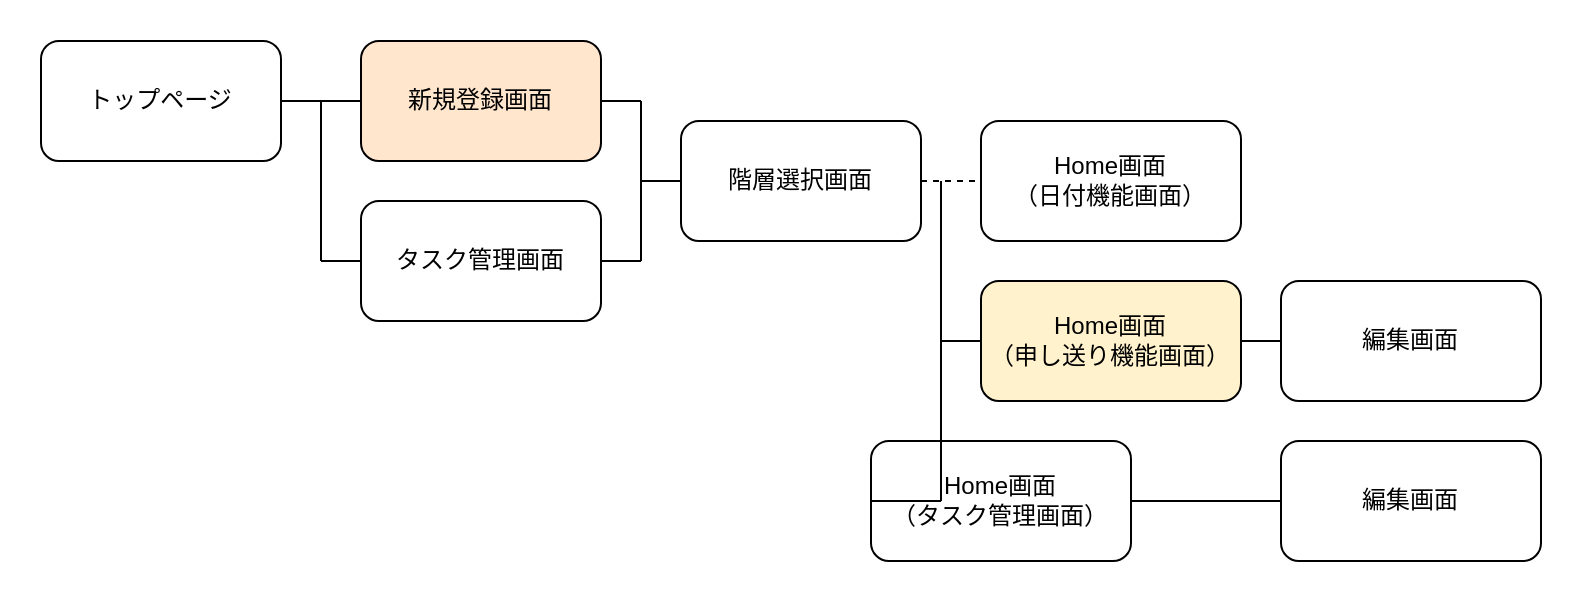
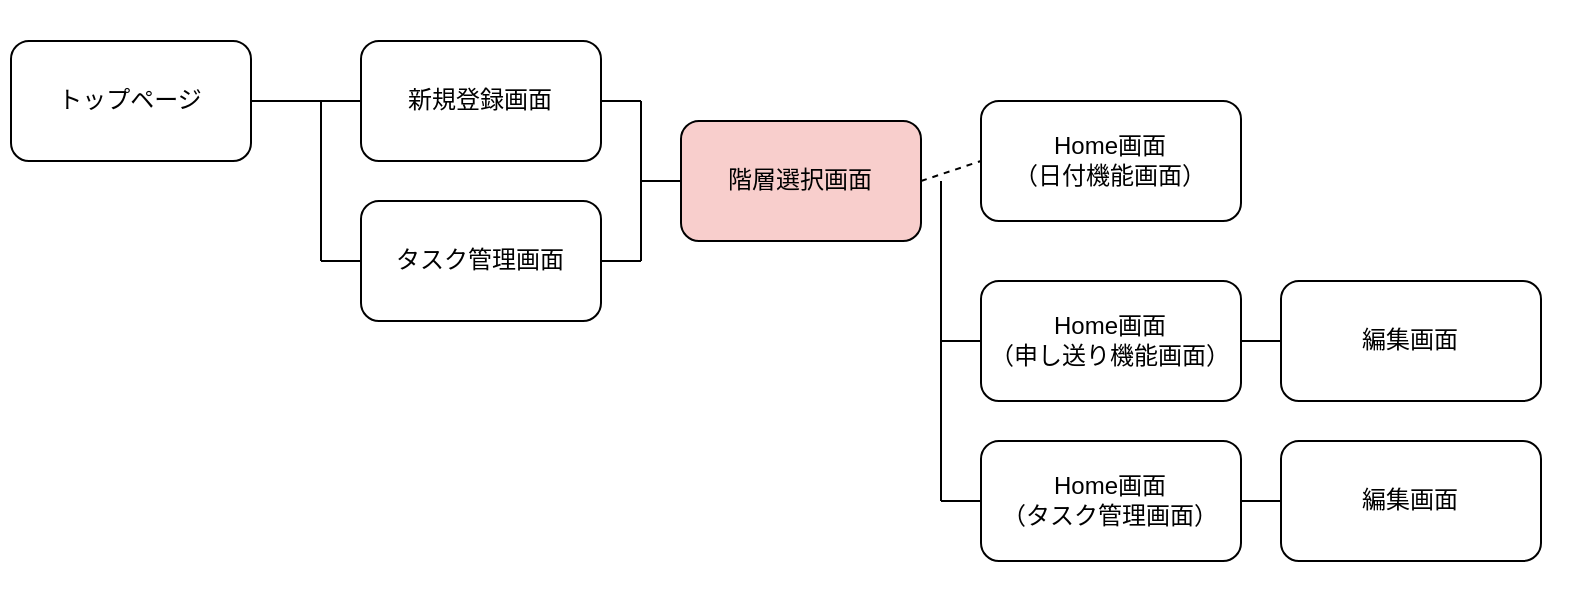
(161, 101) -> (131, 101)
(481, 101) -> (481, 101)
(801, 181) -> (801, 181)
(1111, 181) -> (1111, 161)
(1111, 341) -> (1111, 341)
(1001, 501) -> (1111, 501)
